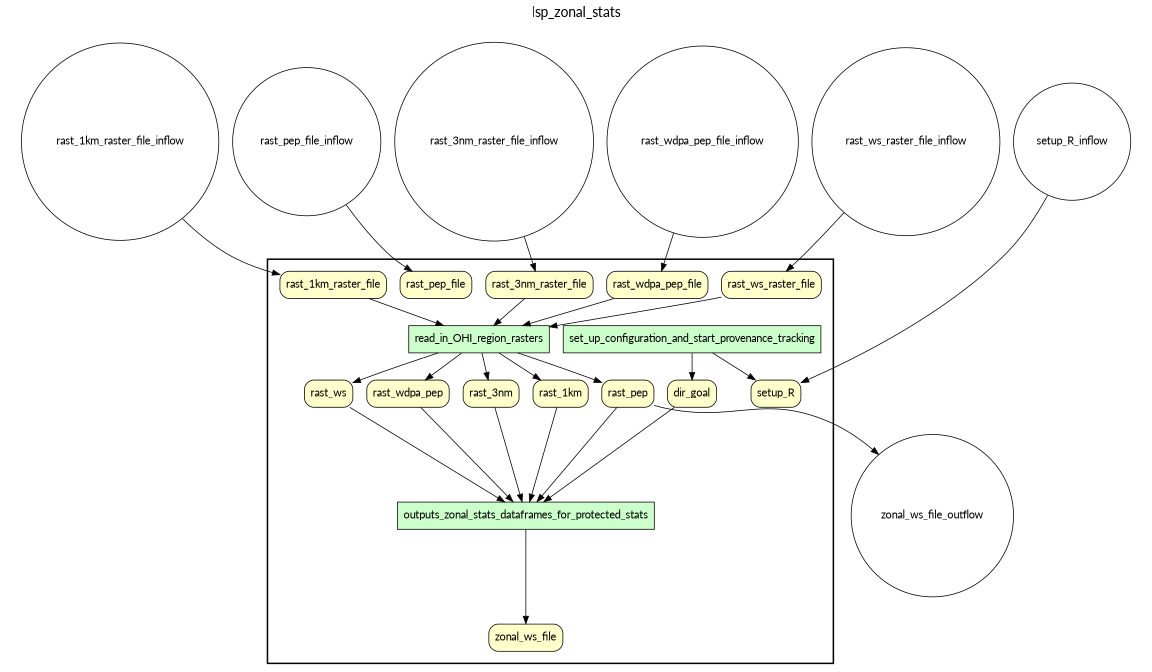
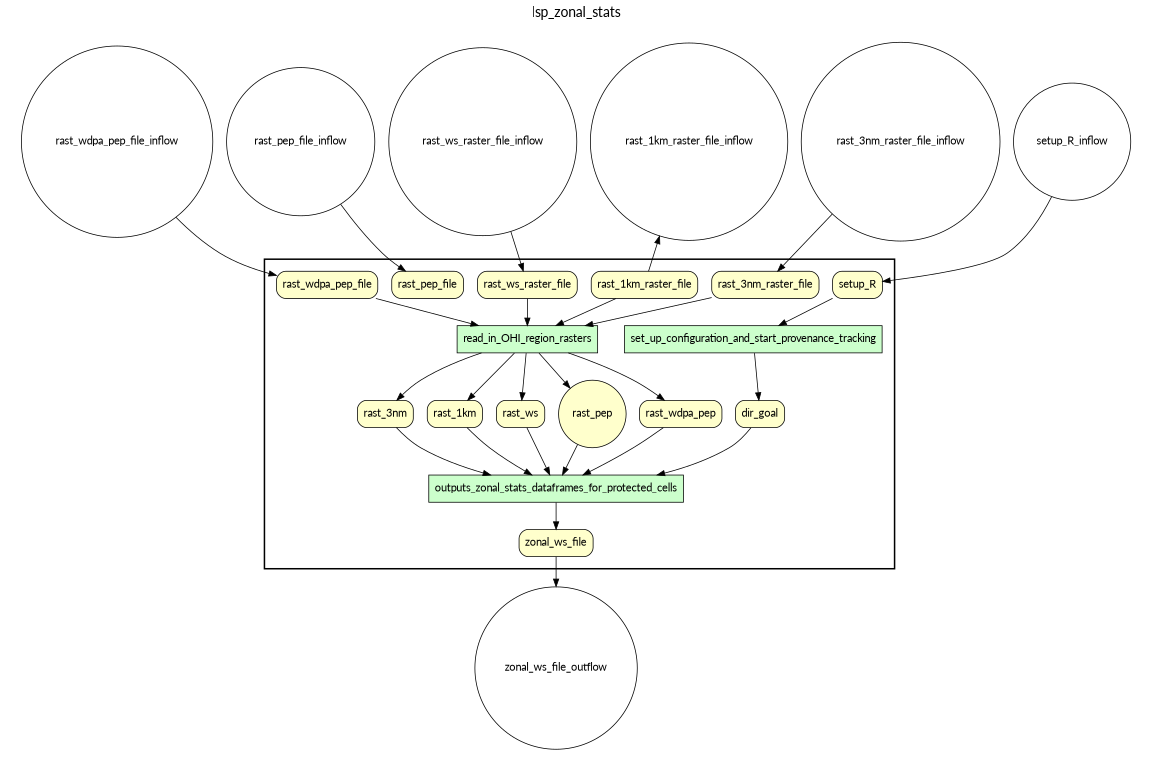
(235, 258) -> (653, 257)
(731, 364) -> (809, 310)
(628, 394) -> (592, 414)
(768, 409) -> (556, 568)
(526, 516) -> (556, 489)
